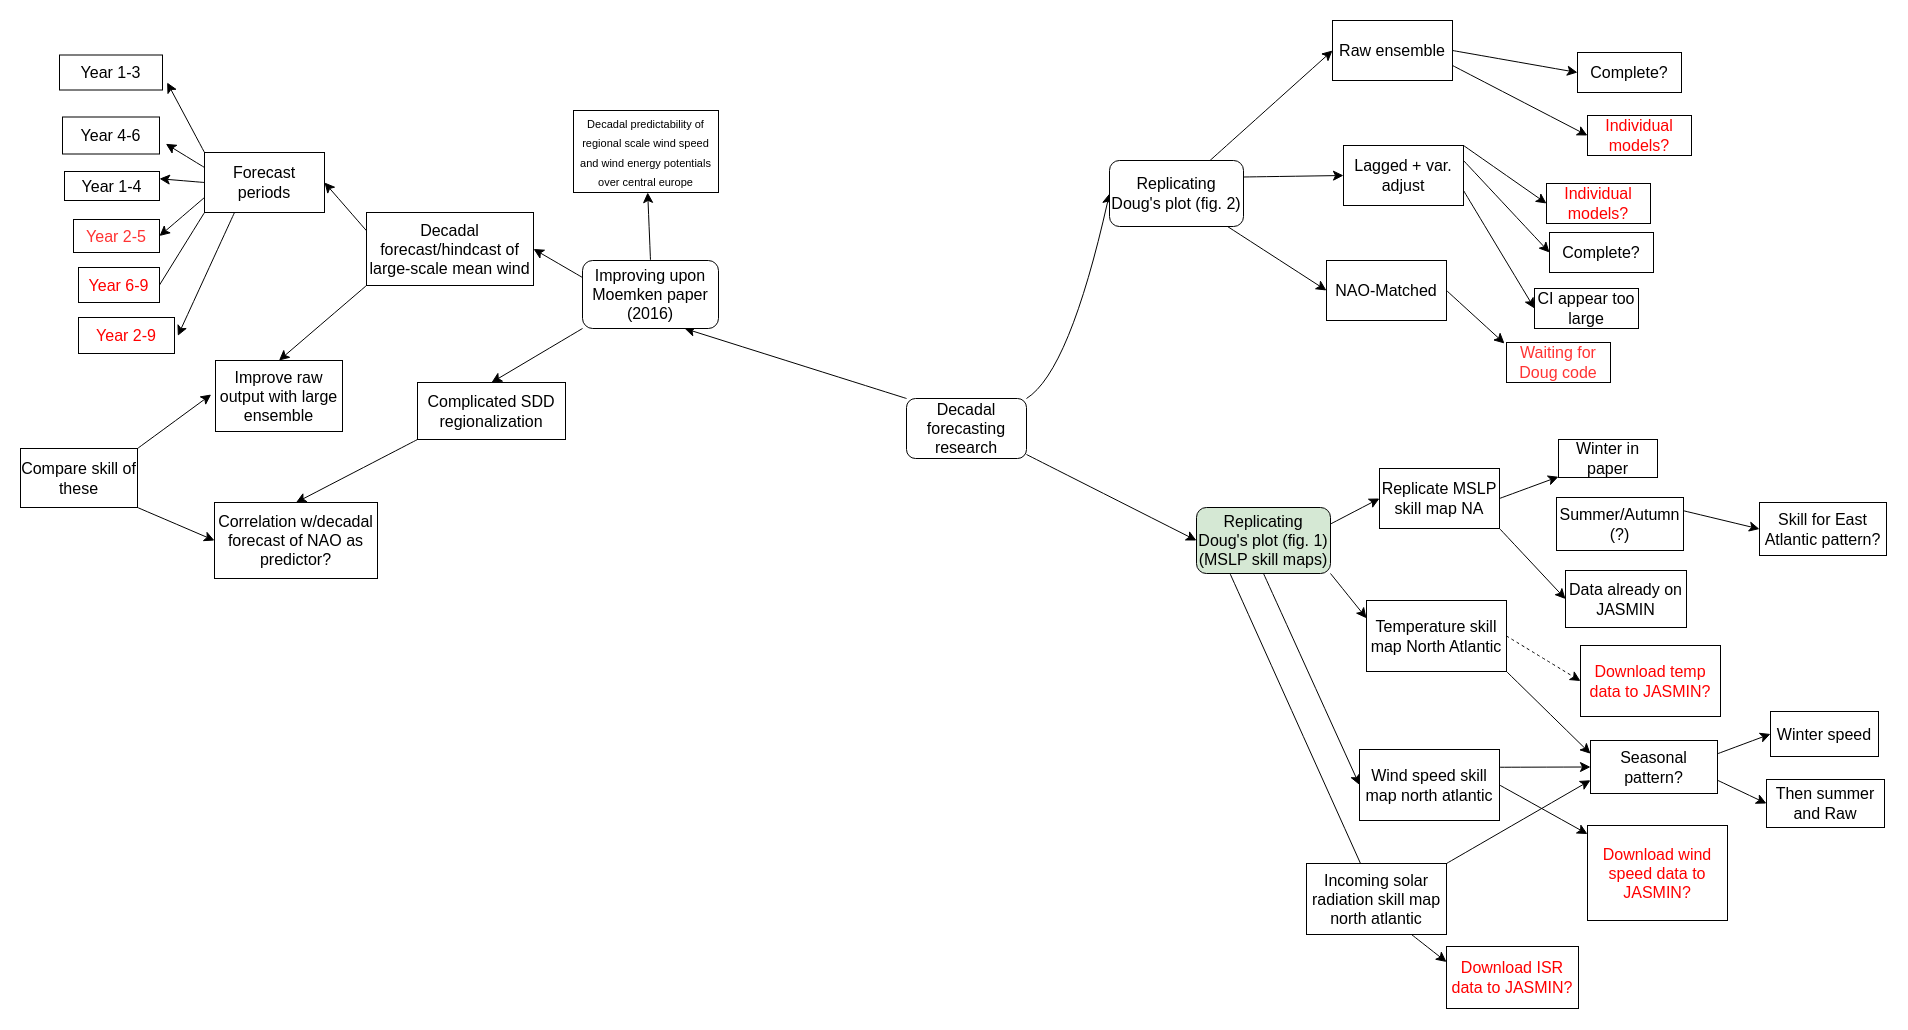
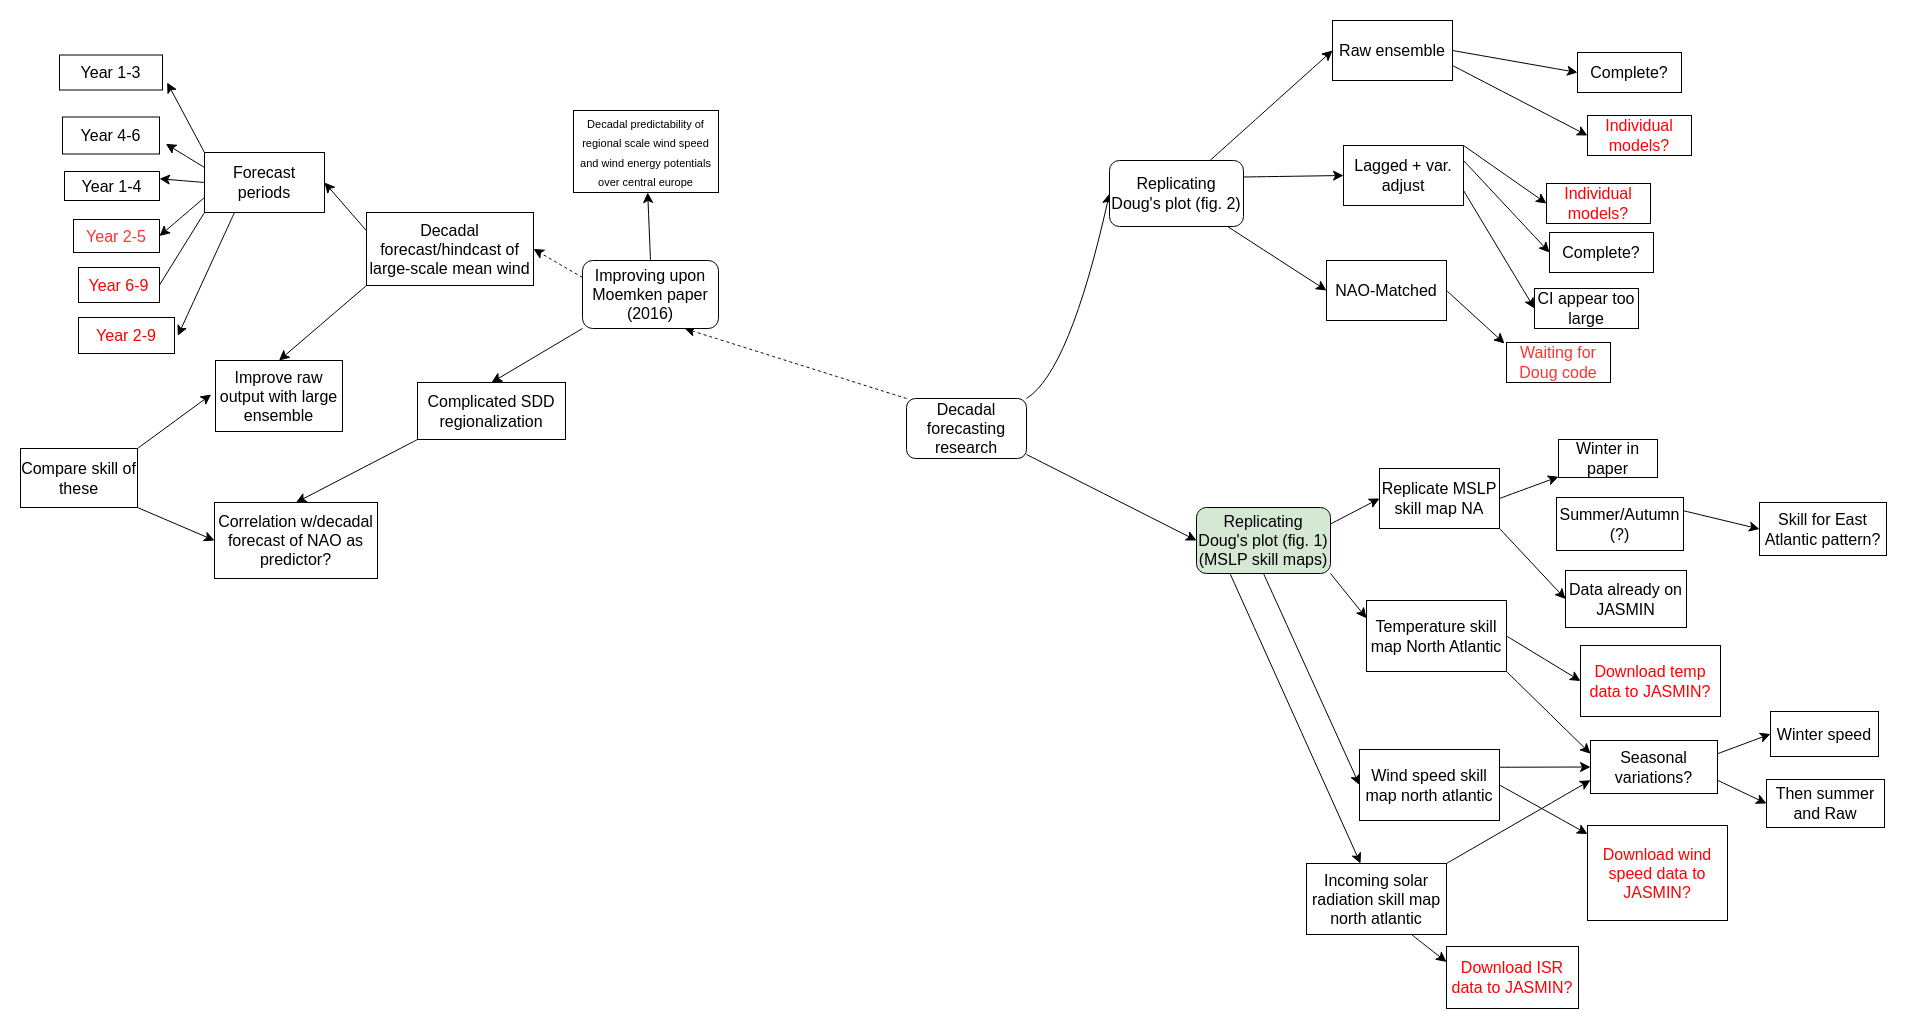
(560, 264) -> (560, 264)
(798, 364) -> (798, 364)
(1540, 657) -> (1540, 657)
(1654, 768) -> (1654, 768)
(1358, 857) -> (1356, 854)
